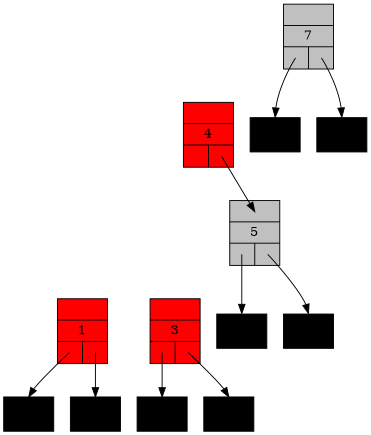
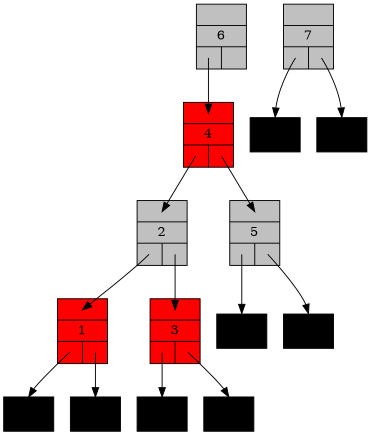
none -> (221, 37)
none -> (162, 233)
